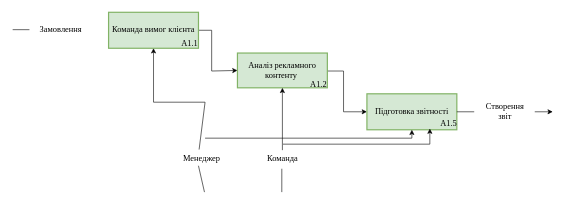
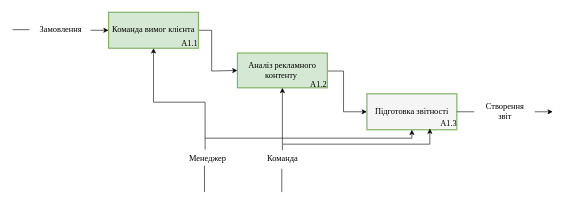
none -> (103, 30)
(412, 112) -> (412, 112)
(449, 125) -> (449, 125)
(201, 159) -> (207, 159)
